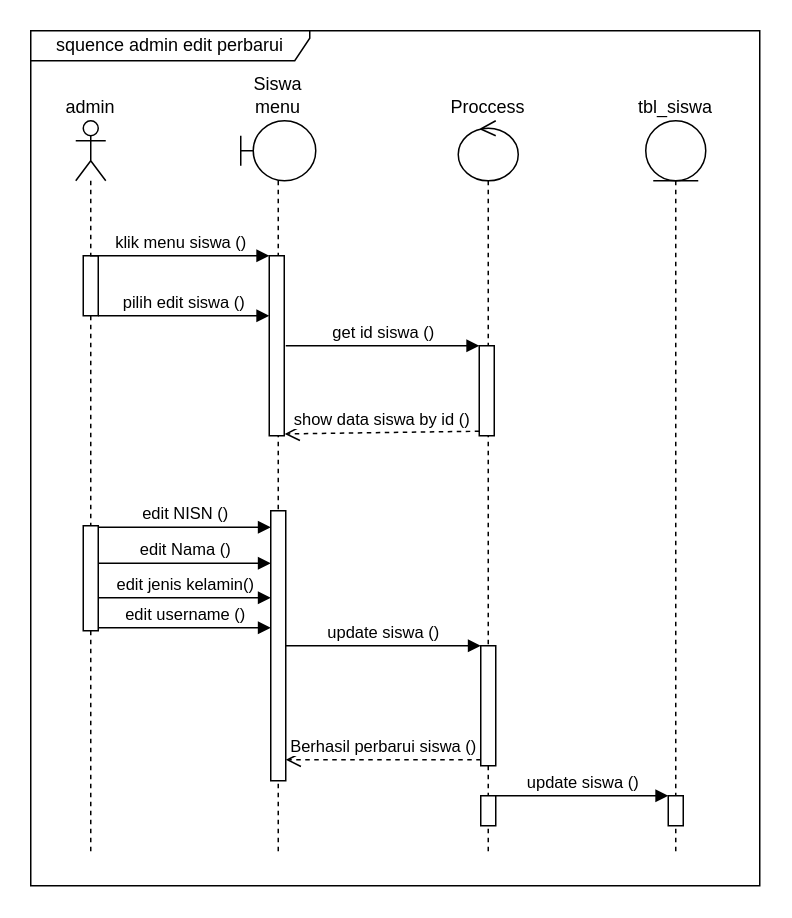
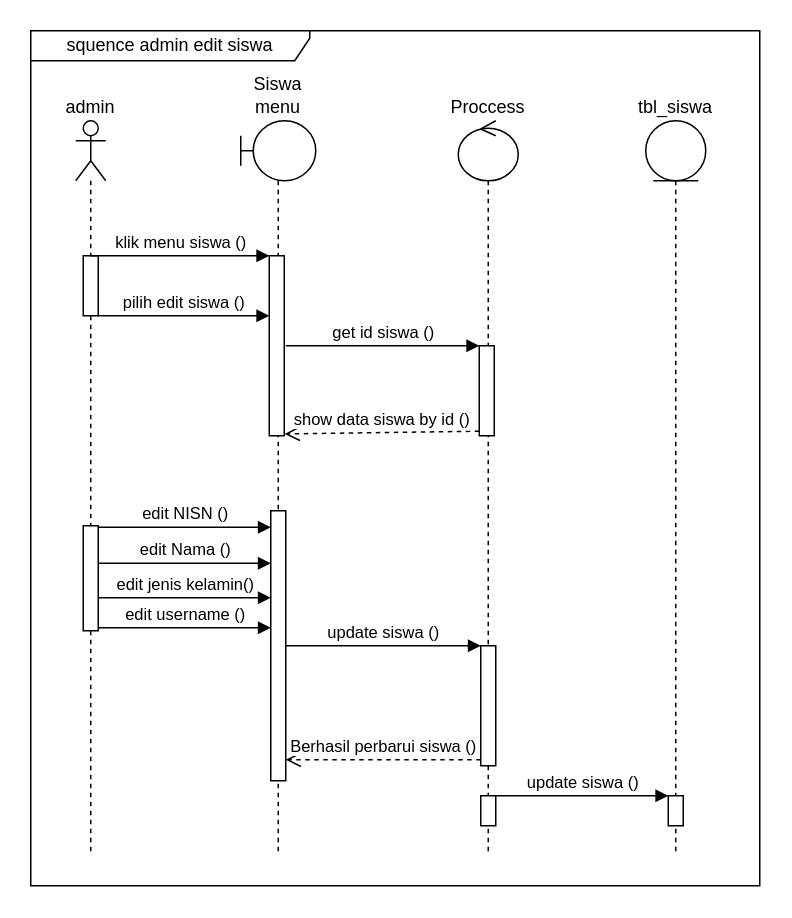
(170, 46) -> (170, 46)
